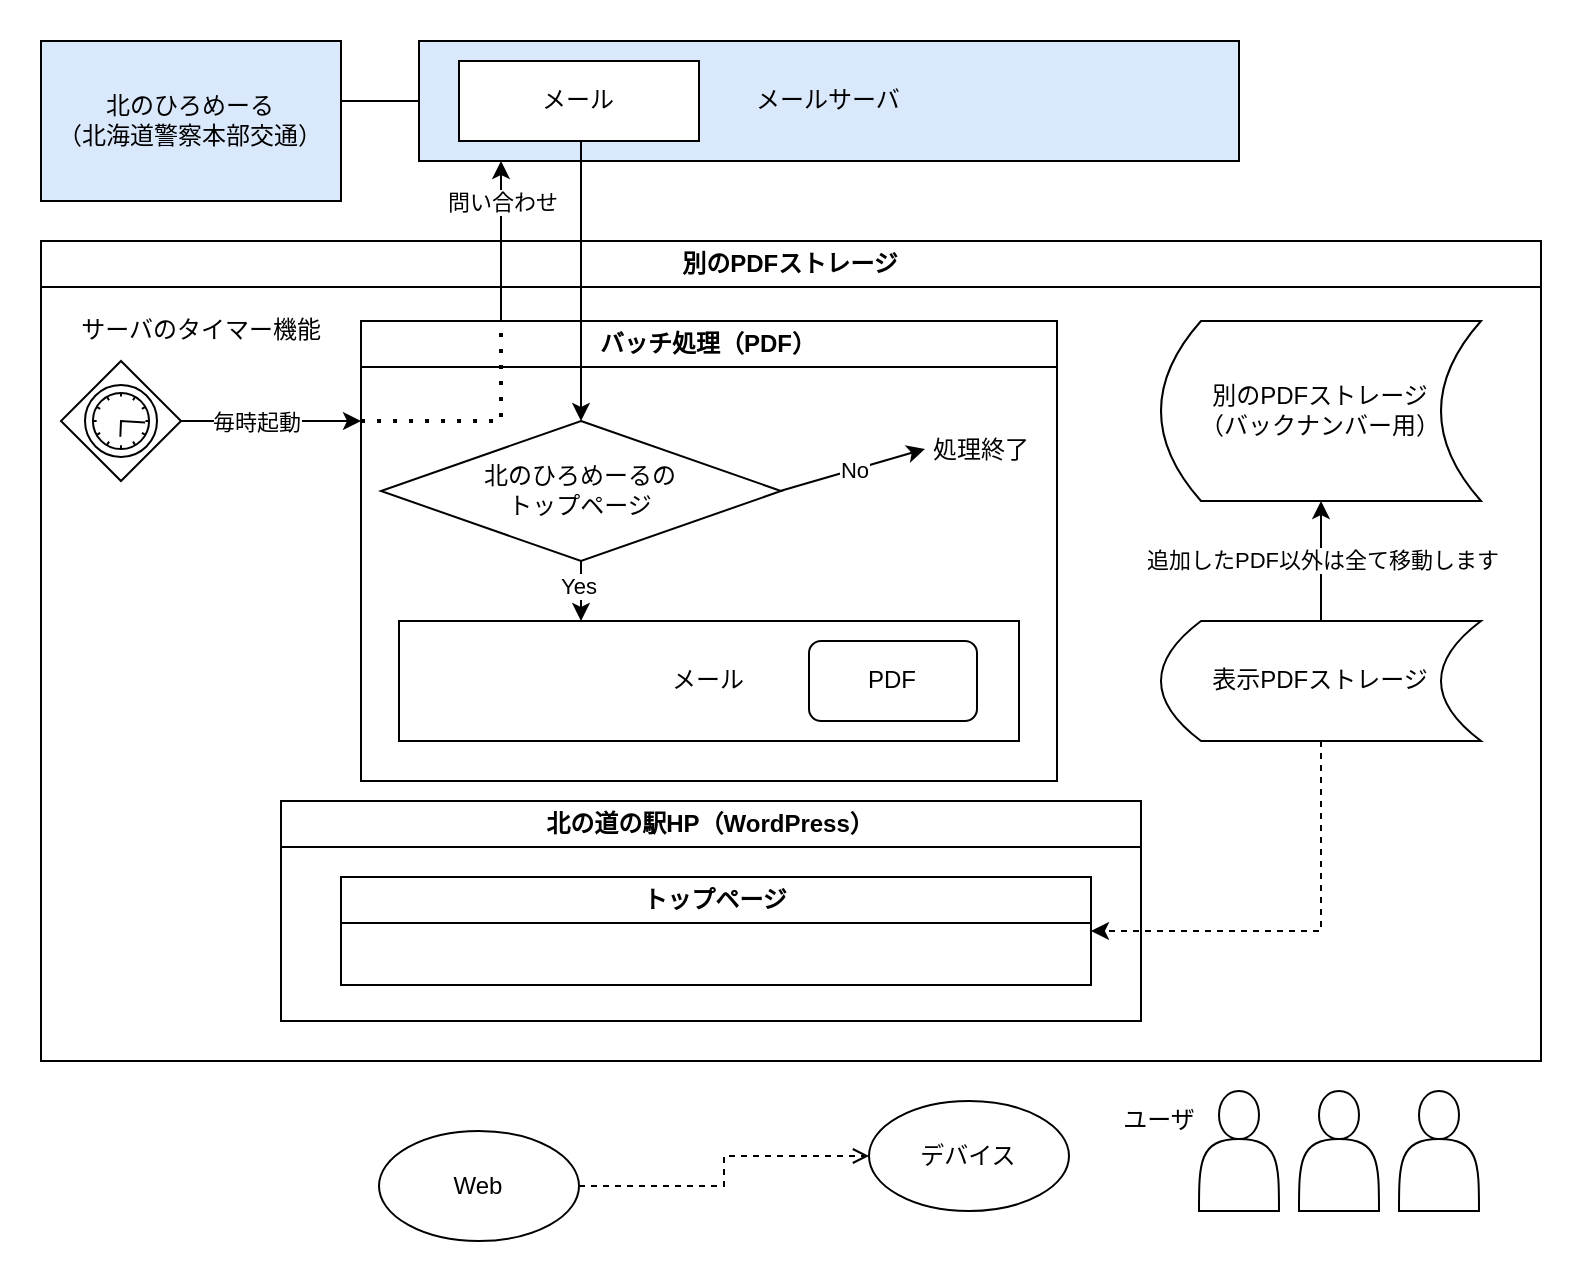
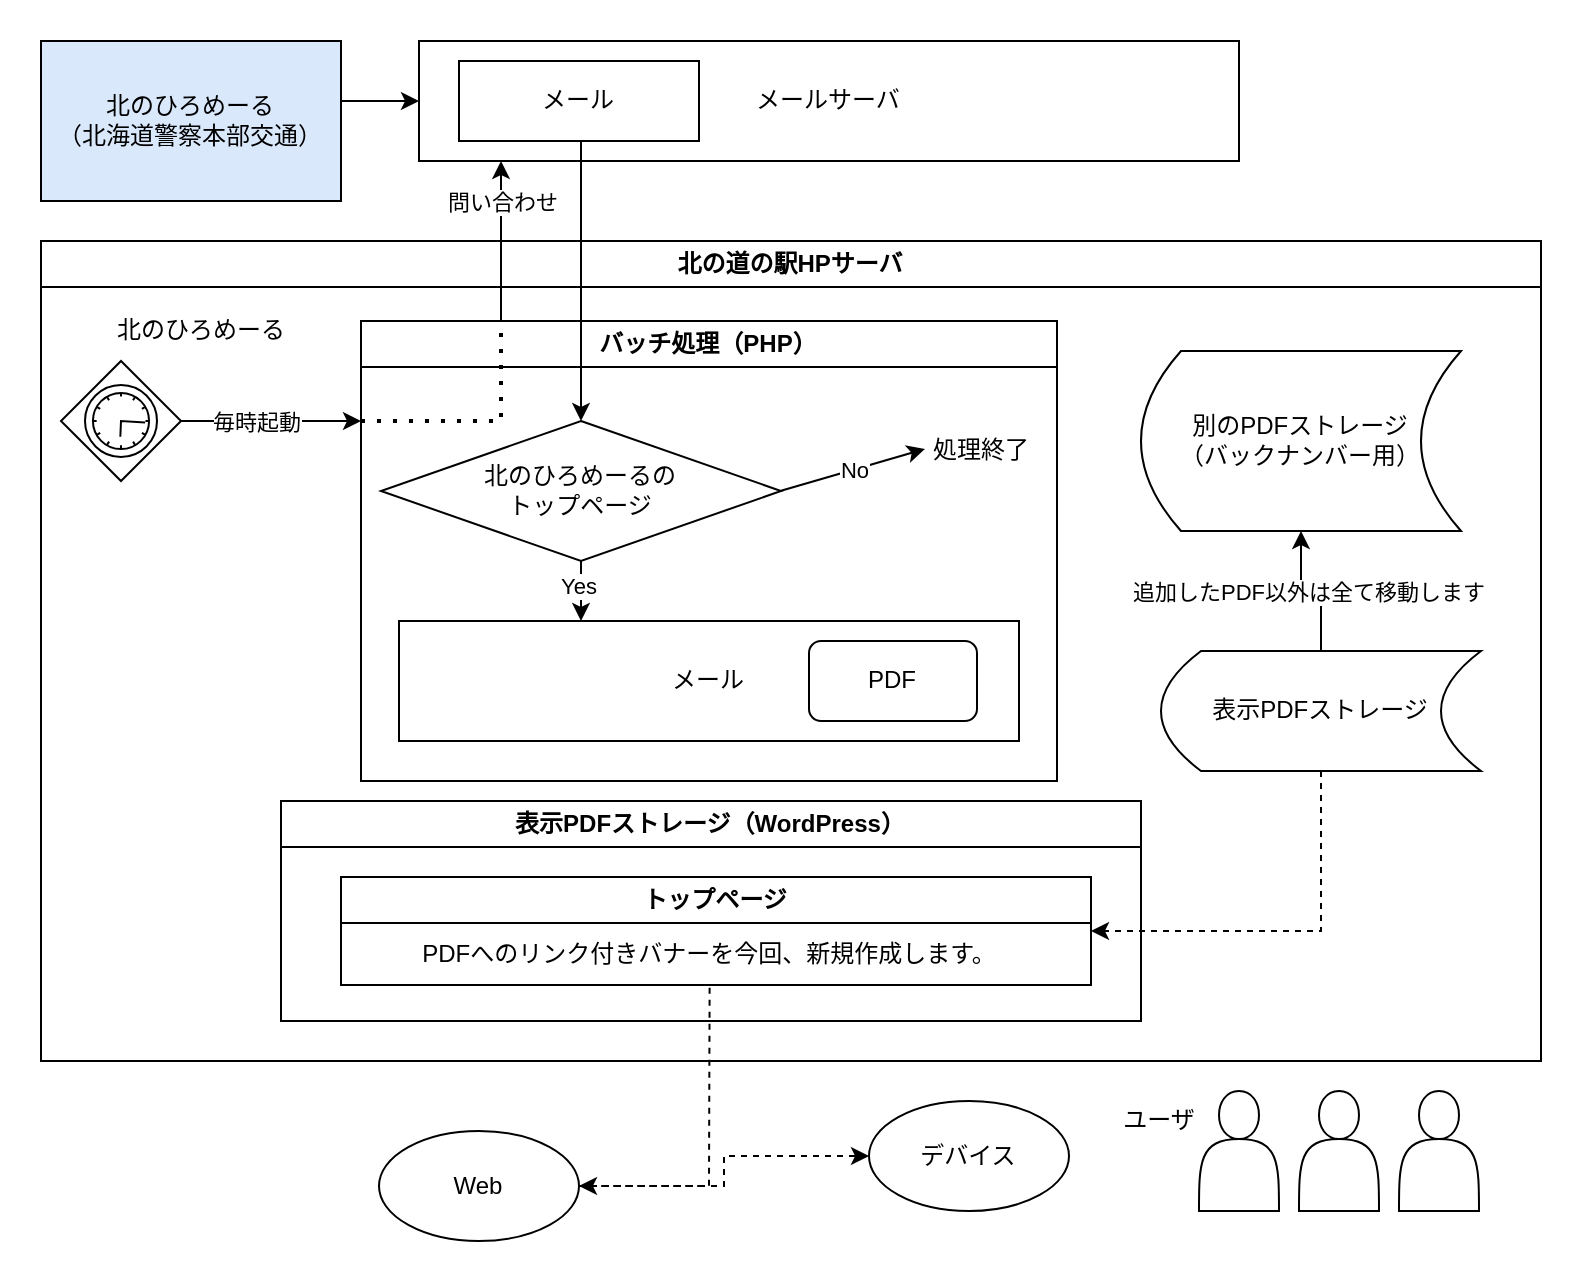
(409, 101) -> (404, 101)
(829, 101) -> (829, 101)
(791, 265) -> (791, 265)
(202, 331) -> (202, 331)
(709, 345) -> (709, 345)
(1321, 411) -> (1301, 441)
(1321, 681) -> (1321, 711)
(711, 825) -> (711, 825)
none -> (709, 955)
none -> (709, 1124)
(856, 1156) -> (854, 1156)
